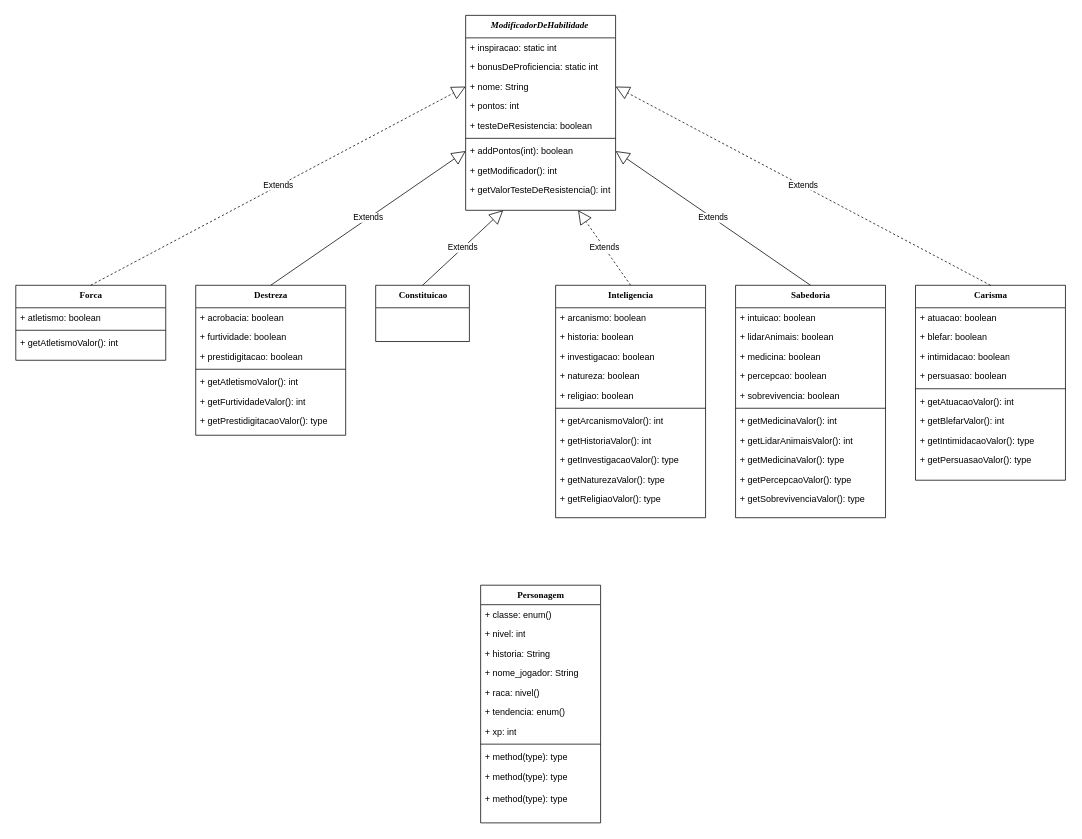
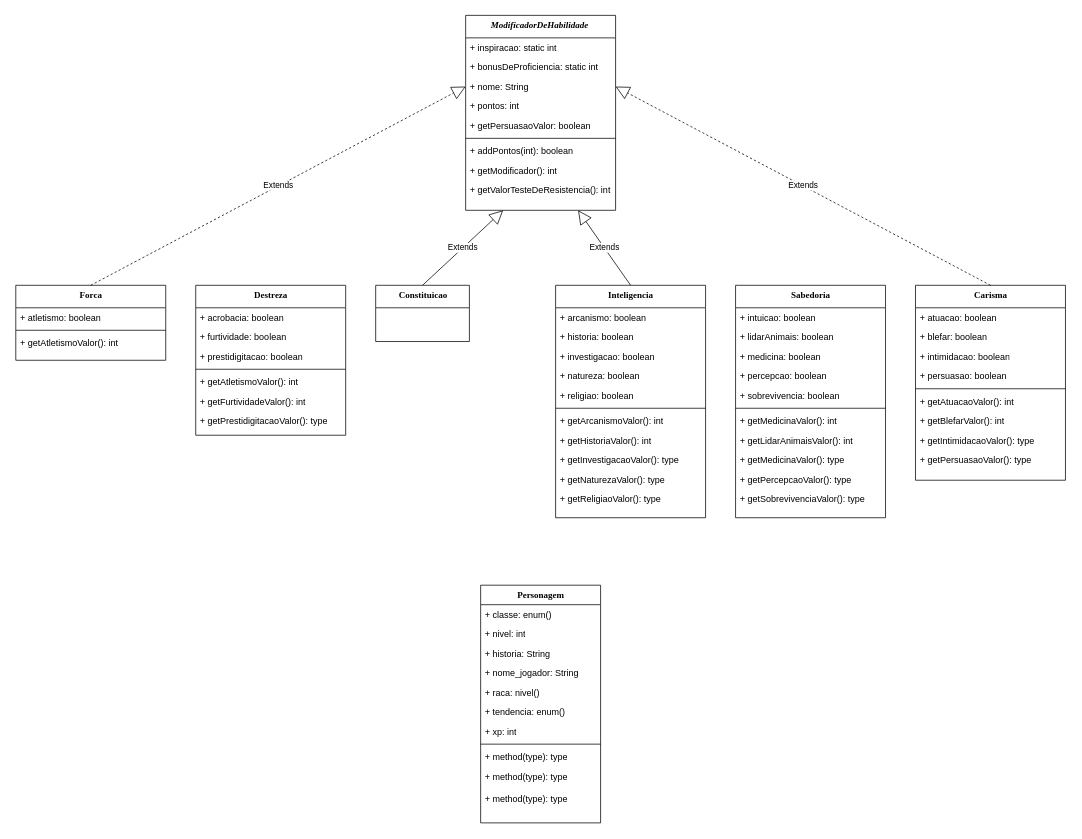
(536, 127) -> (535, 127)
(364, 221) -> none
(717, 221) -> none
(618, 267) -> (618, 267)
